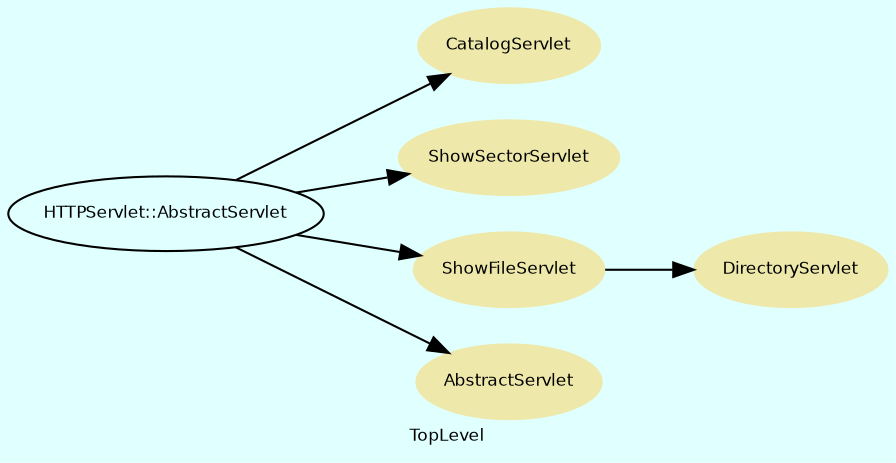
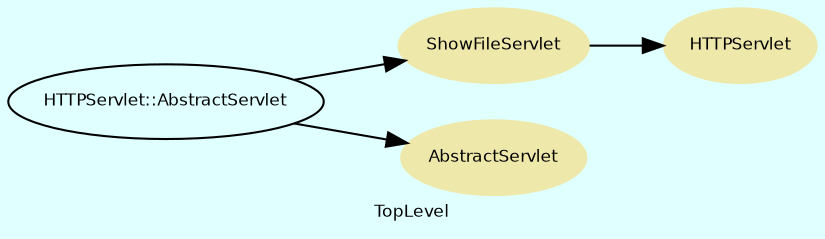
(509, 46) -> none
(509, 158) -> none
(791, 270) -> (740, 46)
